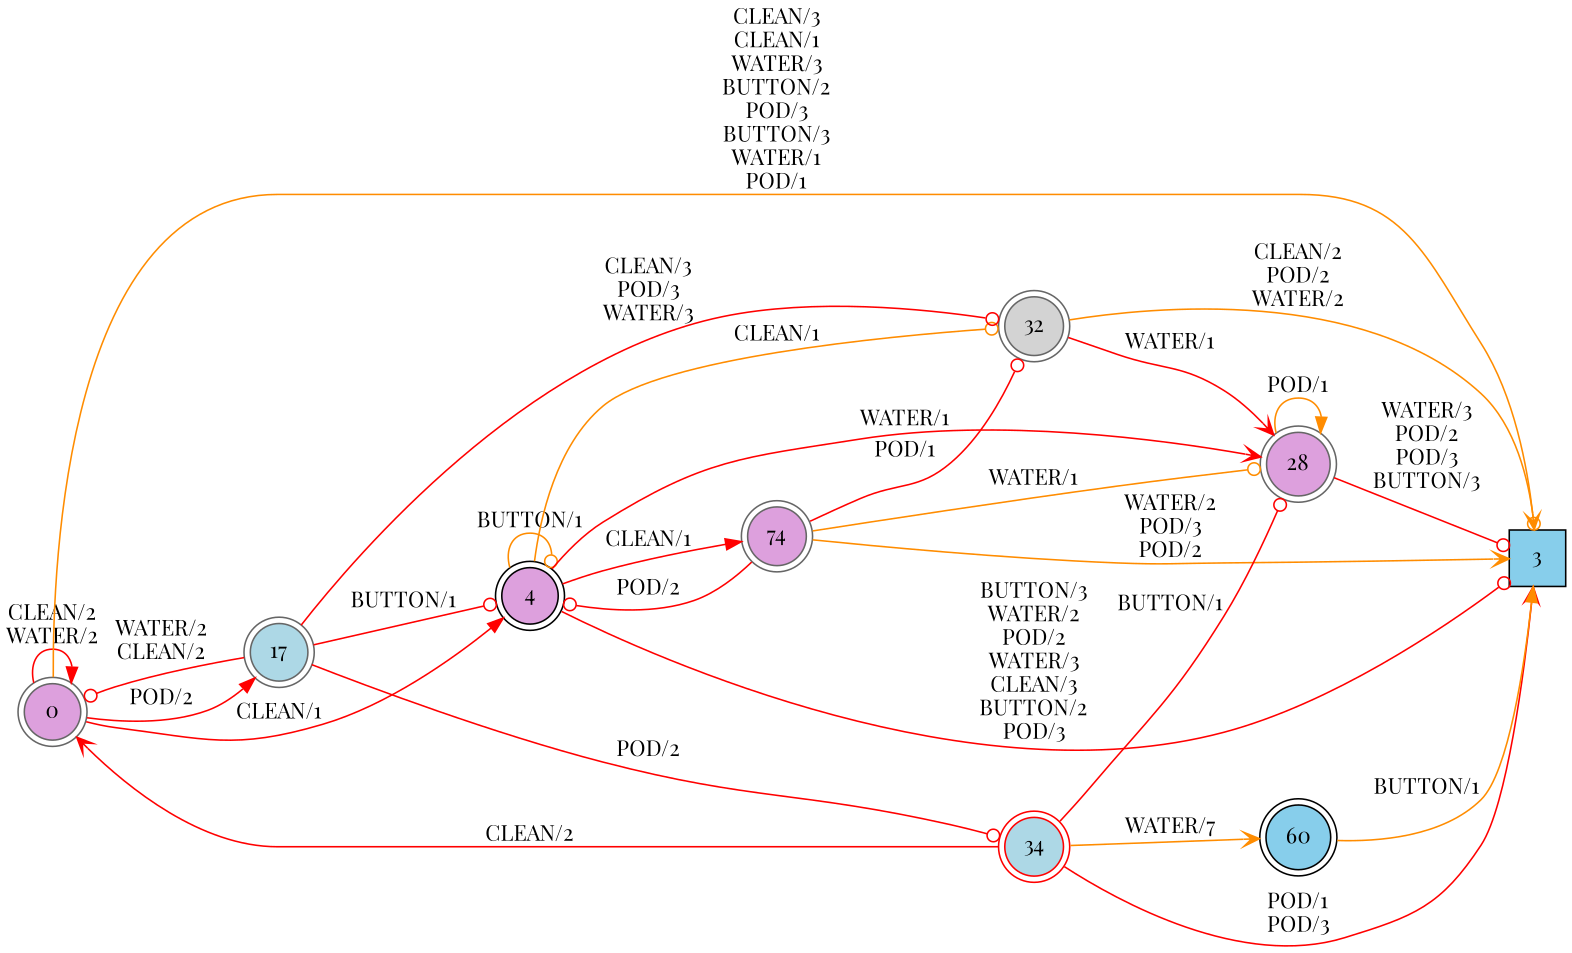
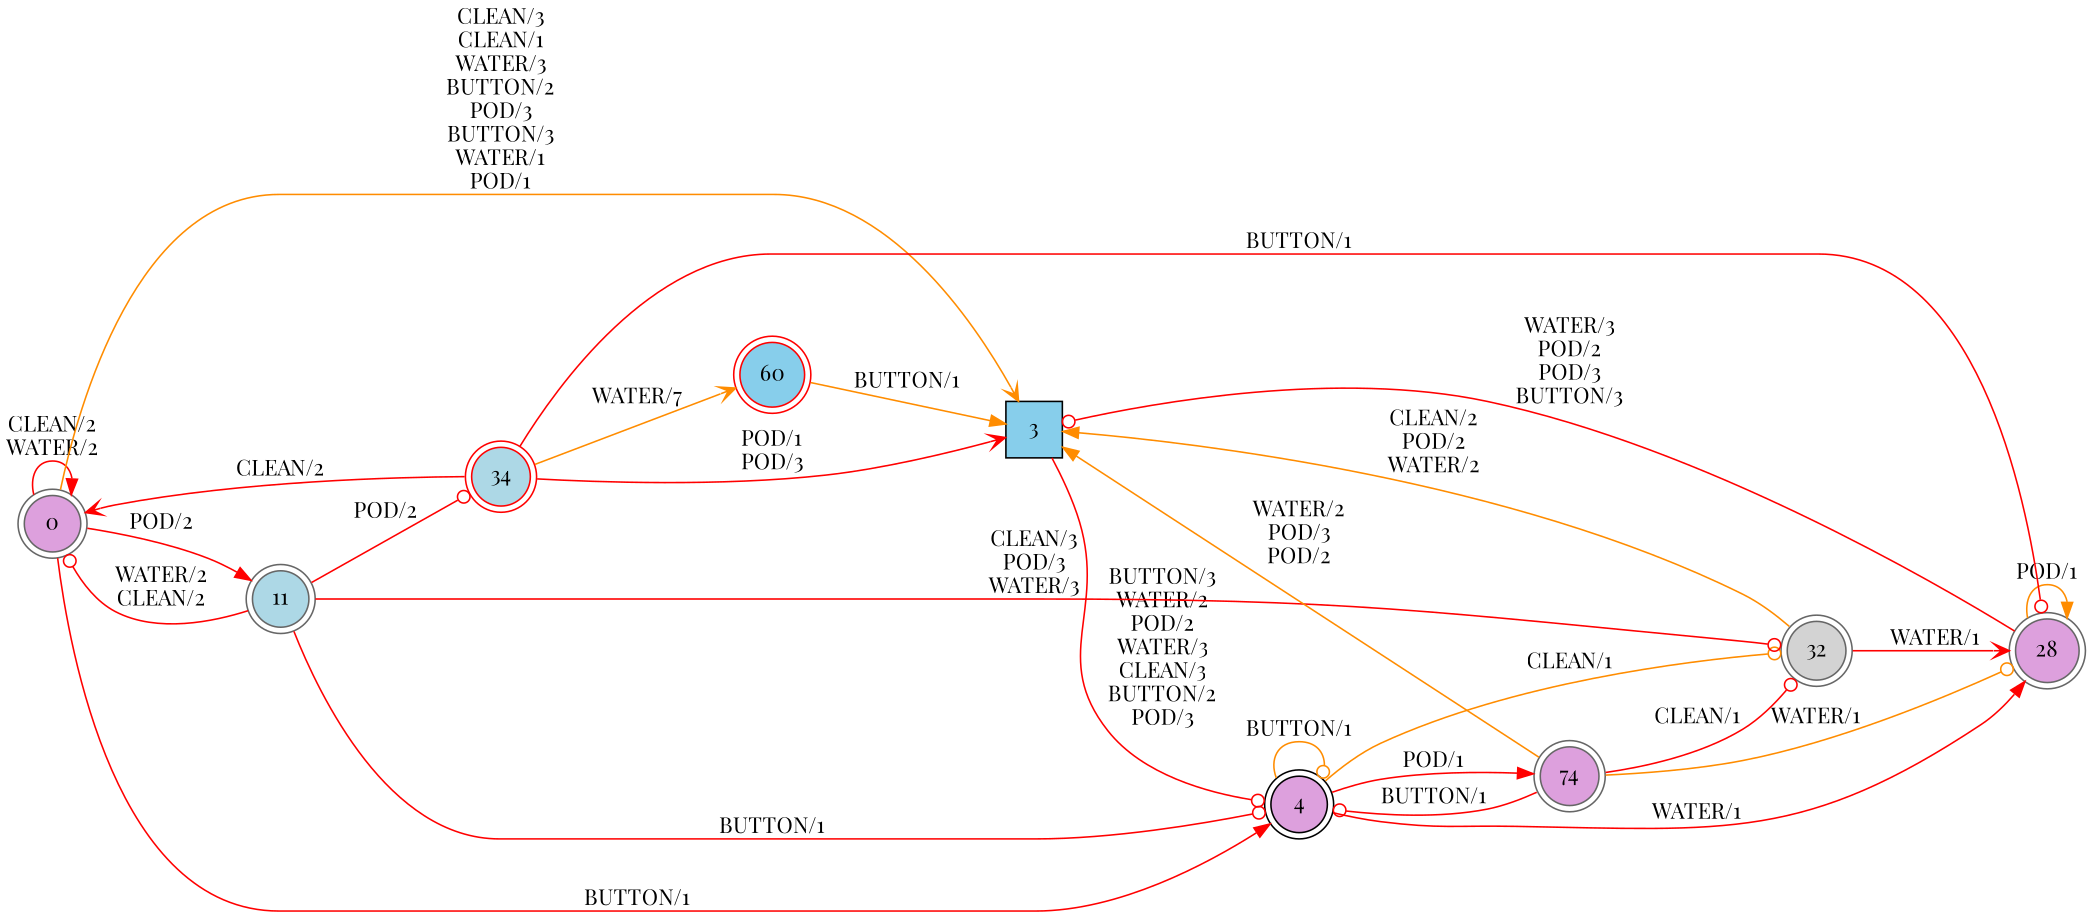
(1351, 327) -> (1446, 492)
(882, 436) -> (1690, 827)
(906, 451) -> (1697, 717)
(648, 540) -> (1434, 761)
(1152, 564) -> (1331, 622)
(648, 589) -> (1434, 797)
(279, 652) -> (281, 599)
(279, 713) -> (637, 899)
(1038, 749) -> (1082, 675)
(1298, 837) -> (772, 375)
